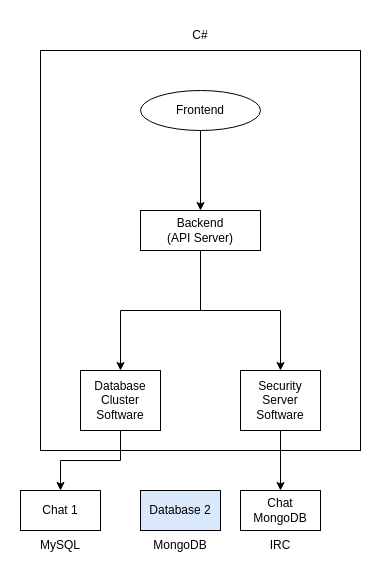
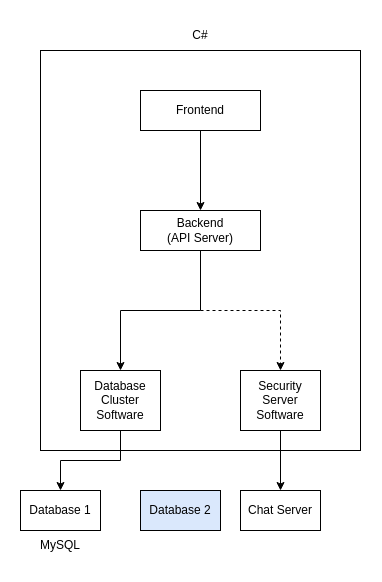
(201, 111) -> (201, 111)
(268, 311) -> (268, 311)
(61, 511) -> (61, 511)
(281, 511) -> (281, 511)
(181, 546) -> none
(281, 546) -> none
